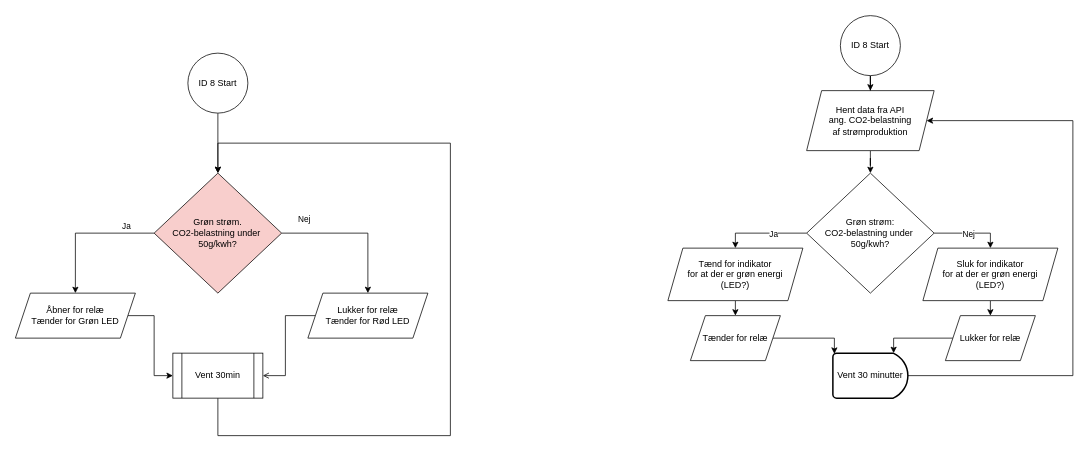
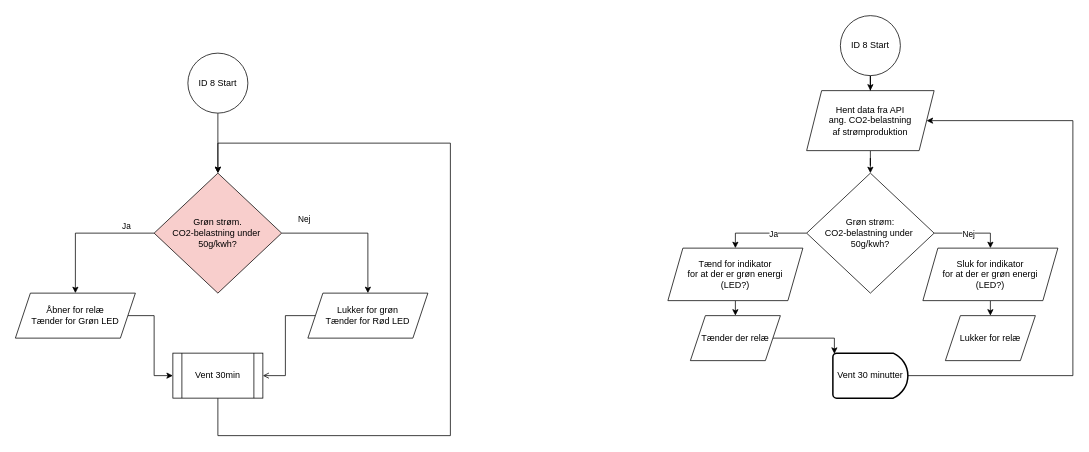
(368, 315) -> (368, 315)
(735, 338) -> (735, 338)
(894, 342) -> none
